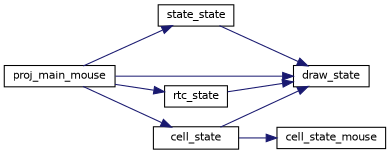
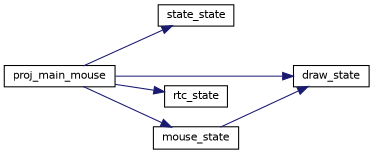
(259, 44) -> none
(255, 88) -> none
(196, 138) -> (196, 138)
(331, 138) -> none
